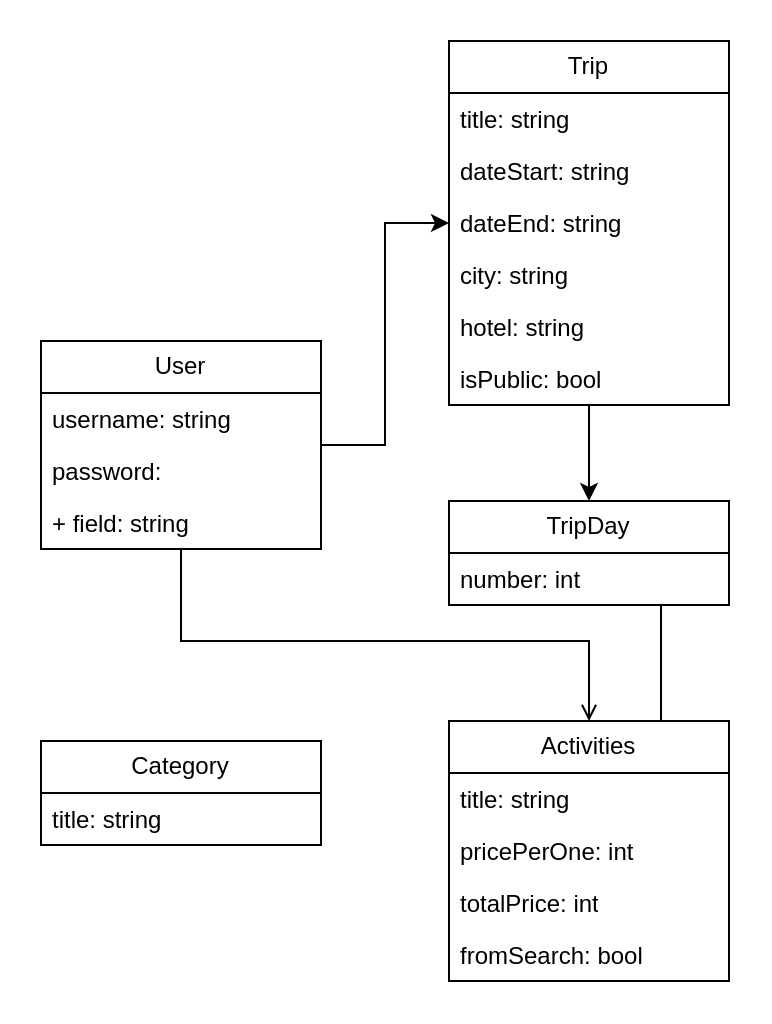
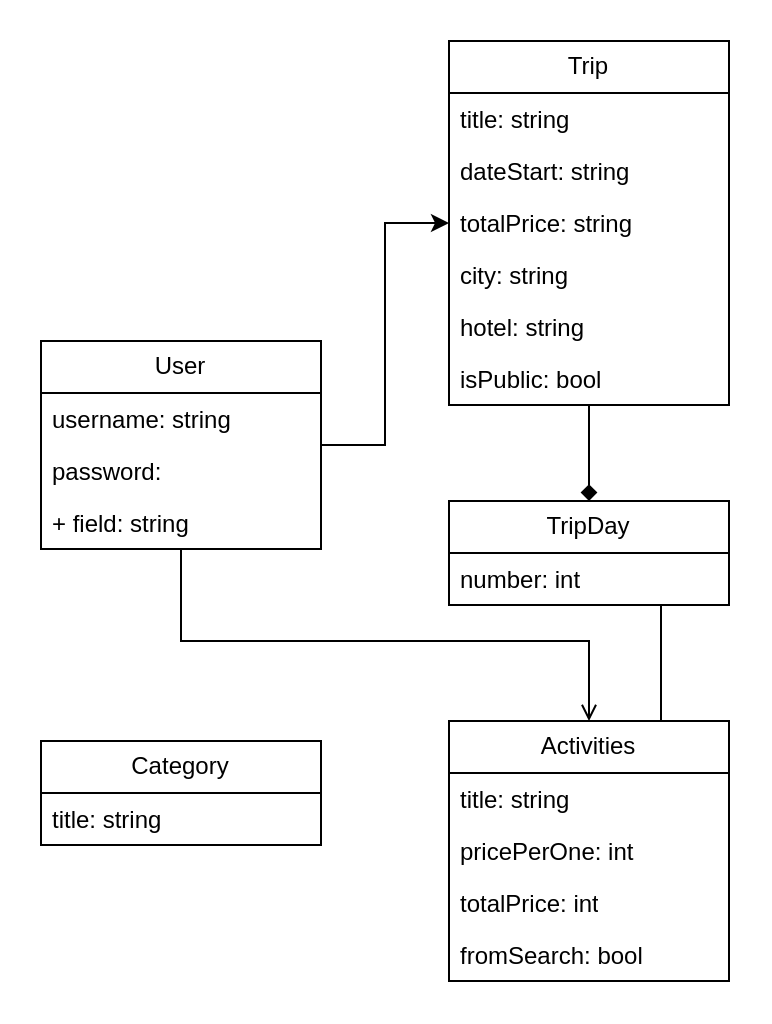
(552, 225) -> (566, 225)
(589, 486) -> (589, 485)
